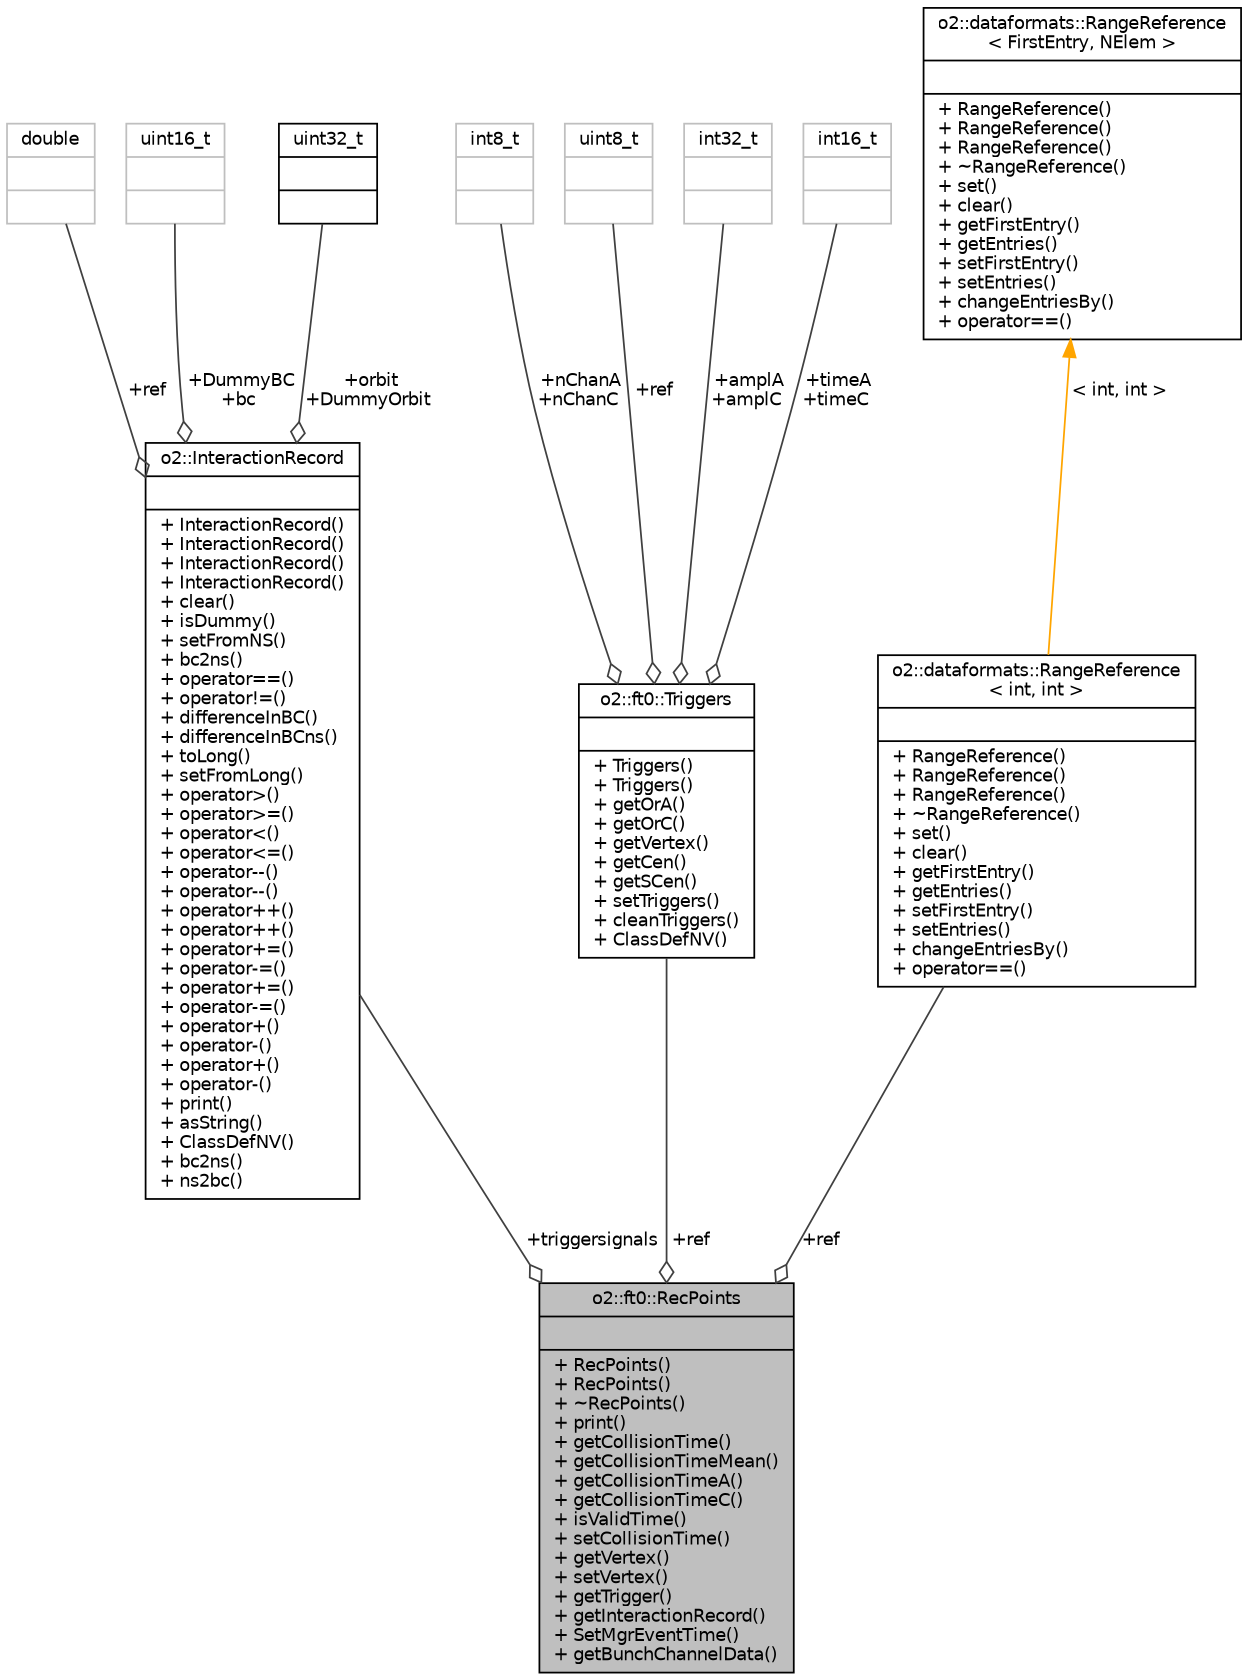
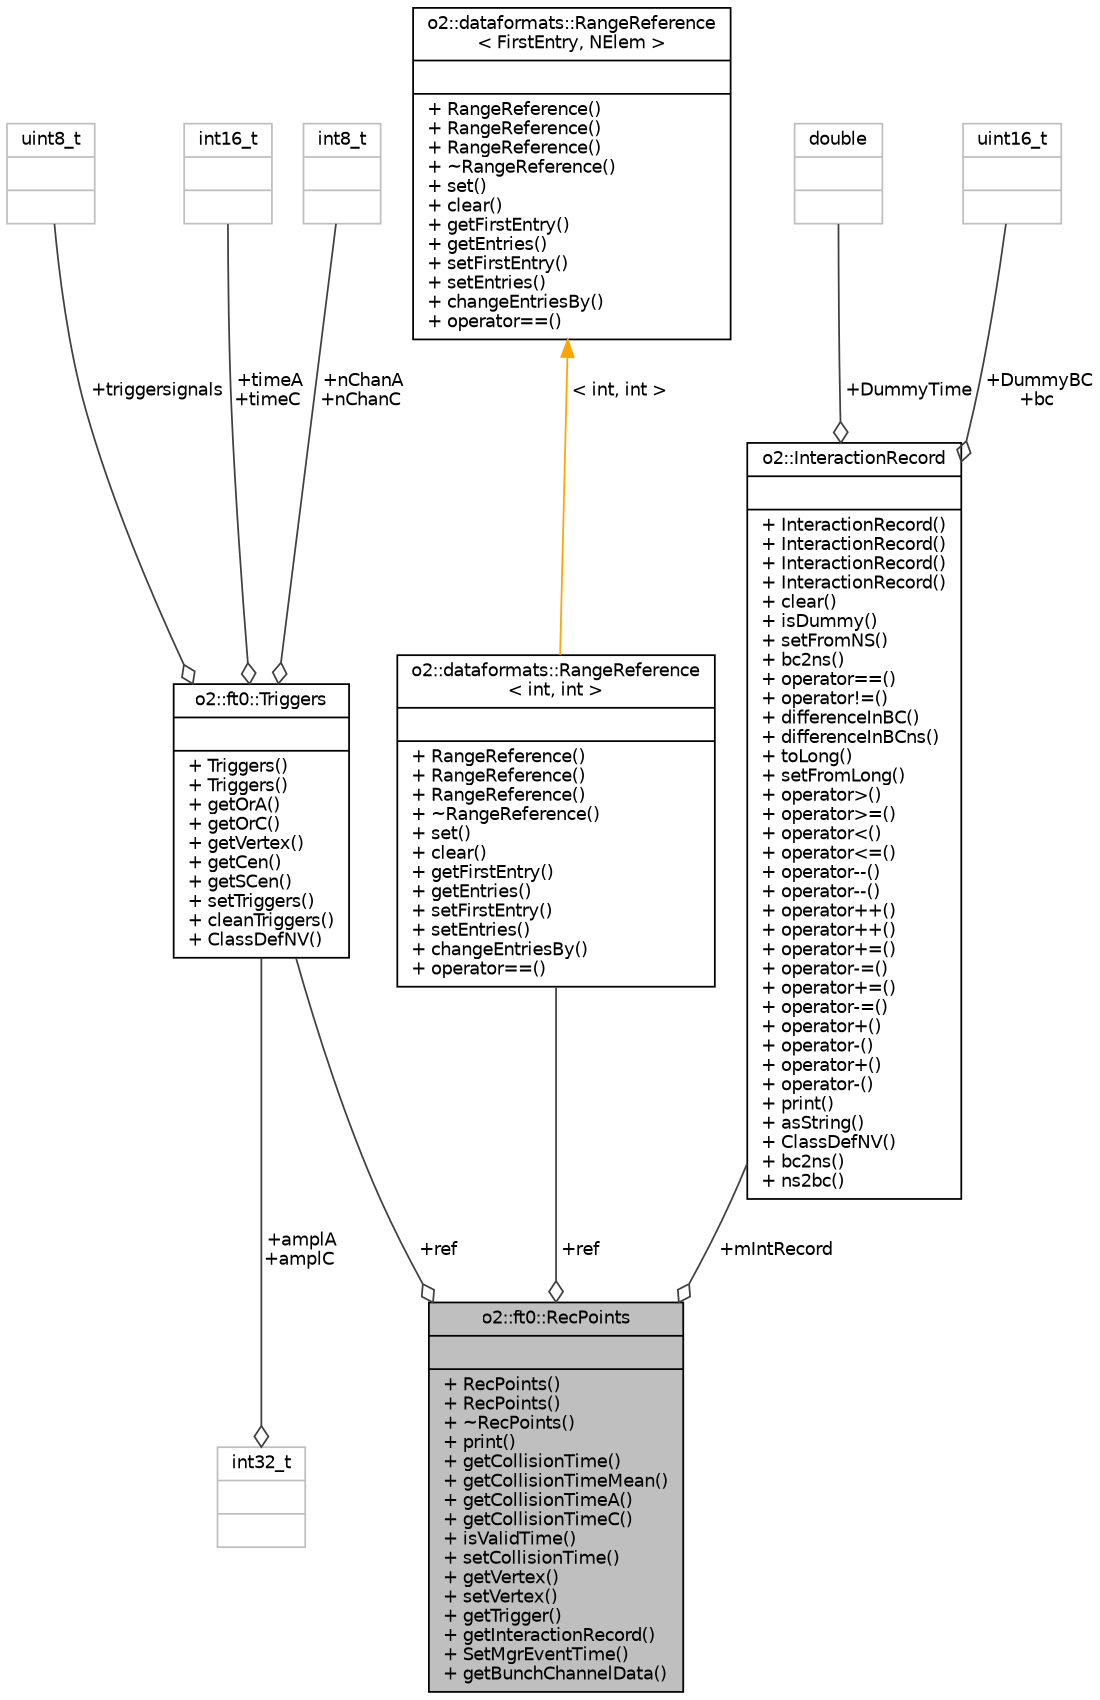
(328, 174) -> none
(145, 391) -> (907, 391)
(652, 391) -> (155, 391)
(702, 443) -> (261, 1192)
(590, 1241) -> (774, 1251)
